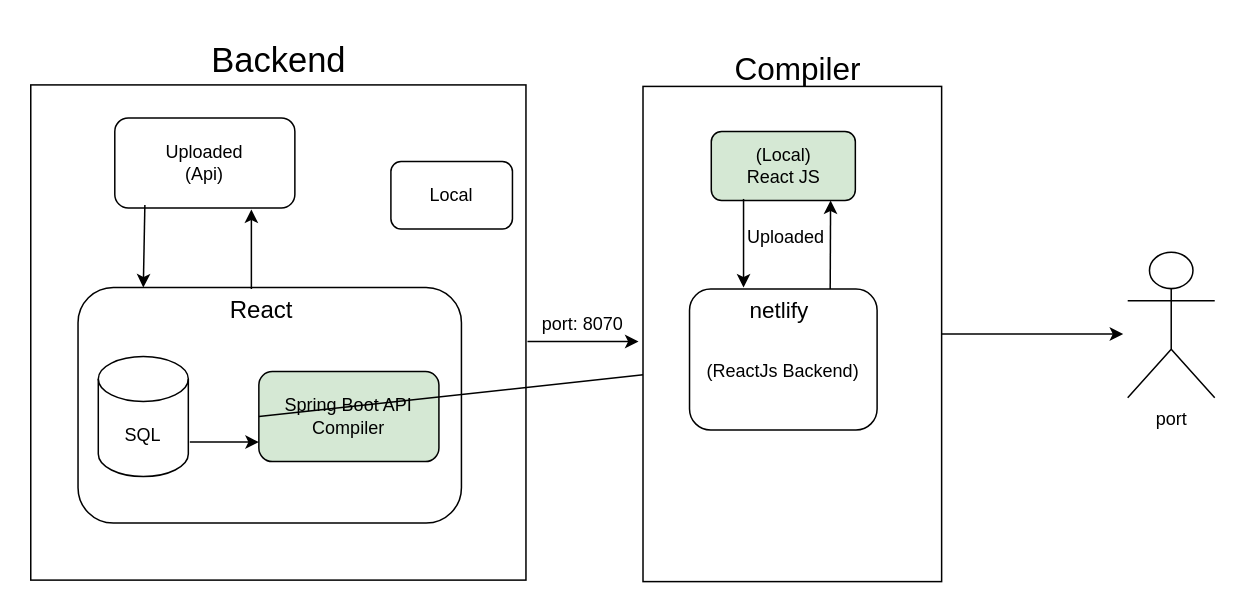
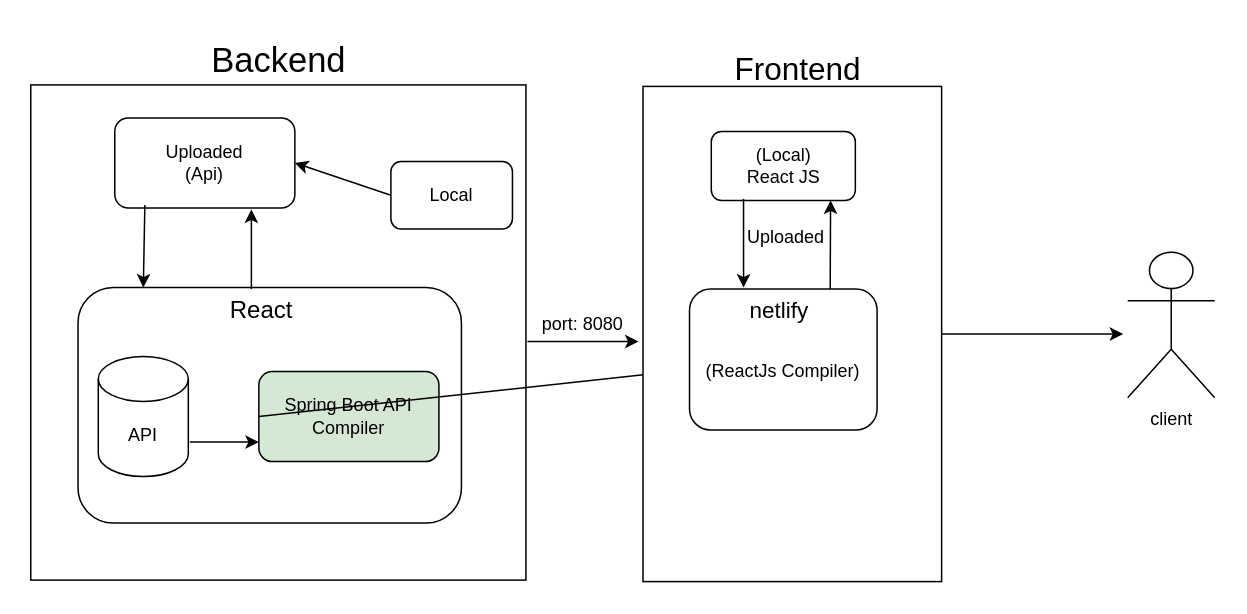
(798, 68) -> (798, 68)
(783, 166) -> (783, 166)
none -> (348, 181)
(583, 325) -> (583, 325)
(783, 359) -> (783, 359)
(1172, 420) -> (1172, 420)
(143, 436) -> (143, 436)
